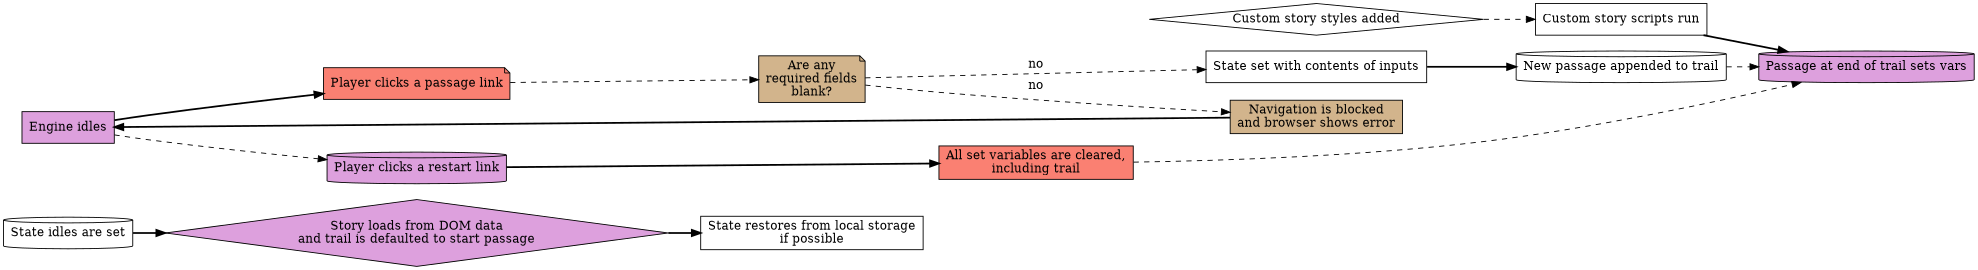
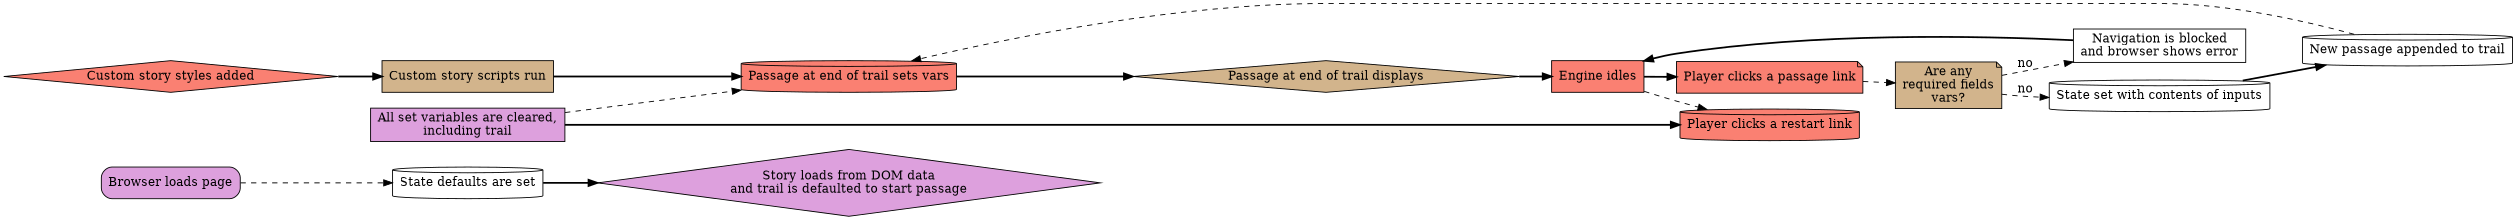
(1316, 19) -> (171, 76)
(1505, 19) -> (356, 76)
(1621, 19) -> (468, 76)
(1316, 67) -> (2160, 96)
(1866, 67) -> (849, 76)
none -> (1326, 76)
(812, 79) -> (1949, 85)
(1316, 117) -> (2160, 46)
(68, 127) -> (1598, 76)
(1036, 163) -> (468, 125)
(718, 165) -> (1118, 125)
(417, 168) -> (1770, 125)
none -> (171, 183)
(68, 233) -> (468, 183)
(812, 233) -> none
